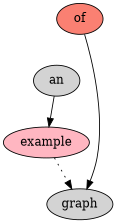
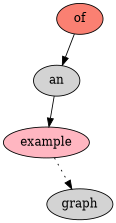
(99, 108) -> (70, 46)
